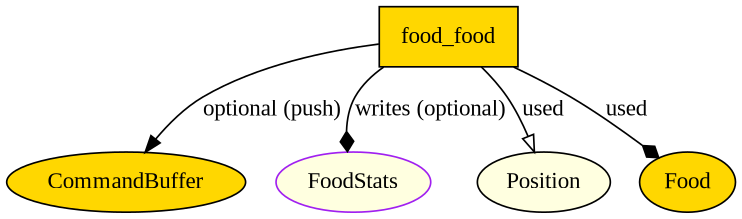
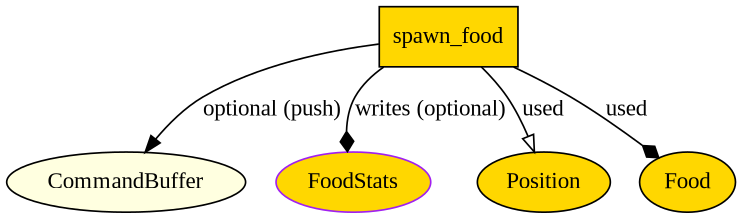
(449, 37) -> (449, 37)
(126, 182) -> (126, 182)
(353, 182) -> (353, 182)
(544, 182) -> (544, 182)
